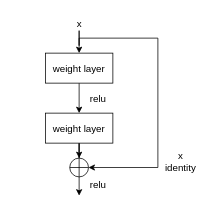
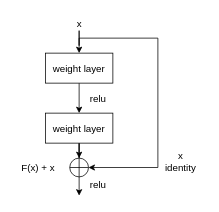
none -> (38, 167)
